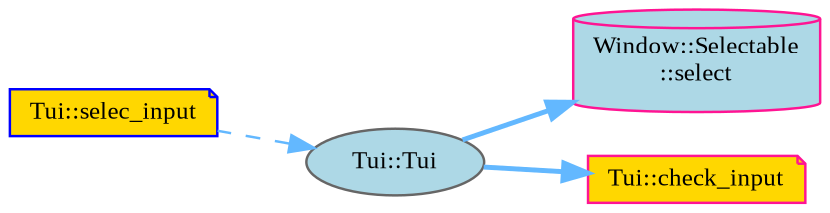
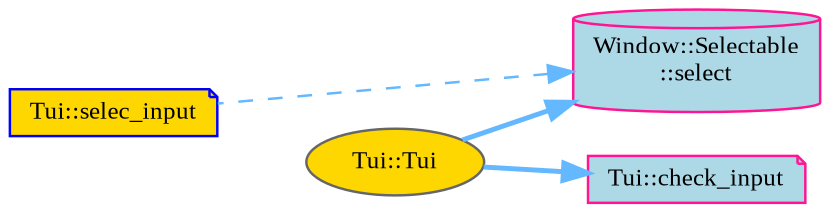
(254, 137) -> (383, 89)
(395, 162) -> (395, 162)
(697, 179) -> (697, 179)
